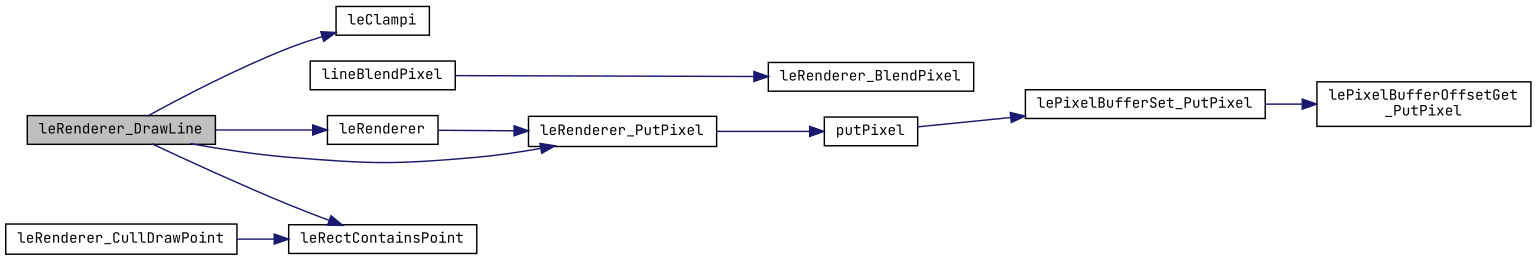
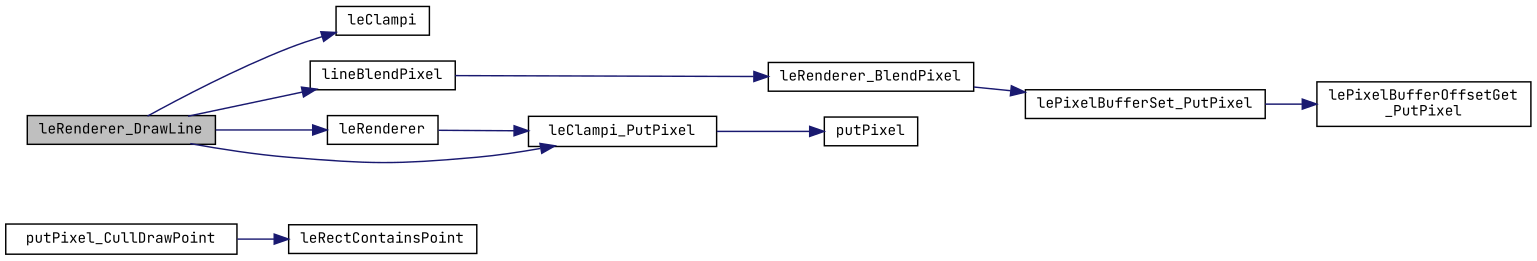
(964, 122) -> (992, 89)
(623, 131) -> (623, 131)
(240, 184) -> (245, 104)
(121, 239) -> (121, 239)
